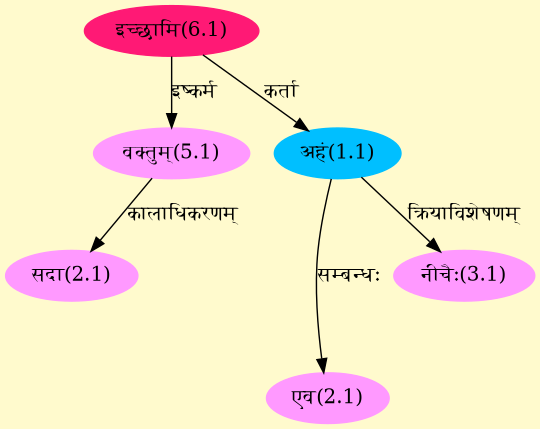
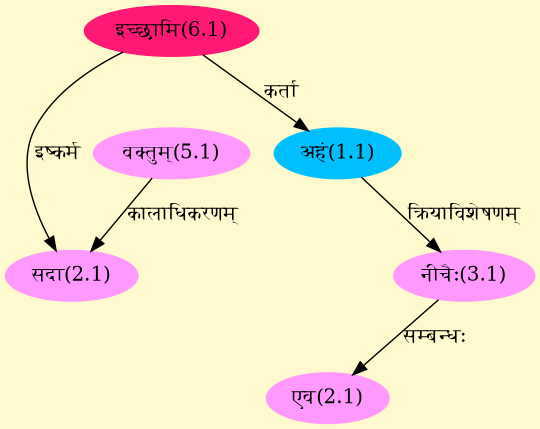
(172, 85) -> (36, 127)
(317, 268) -> (401, 333)
